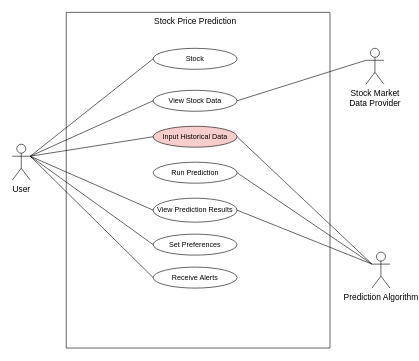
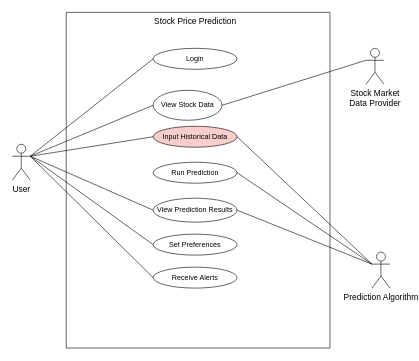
(195, 59) -> (195, 59)
(195, 101) -> (188, 105)
